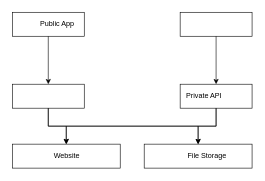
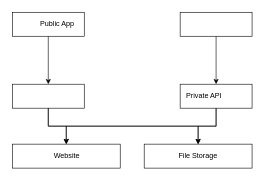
(207, 156) -> (198, 156)
